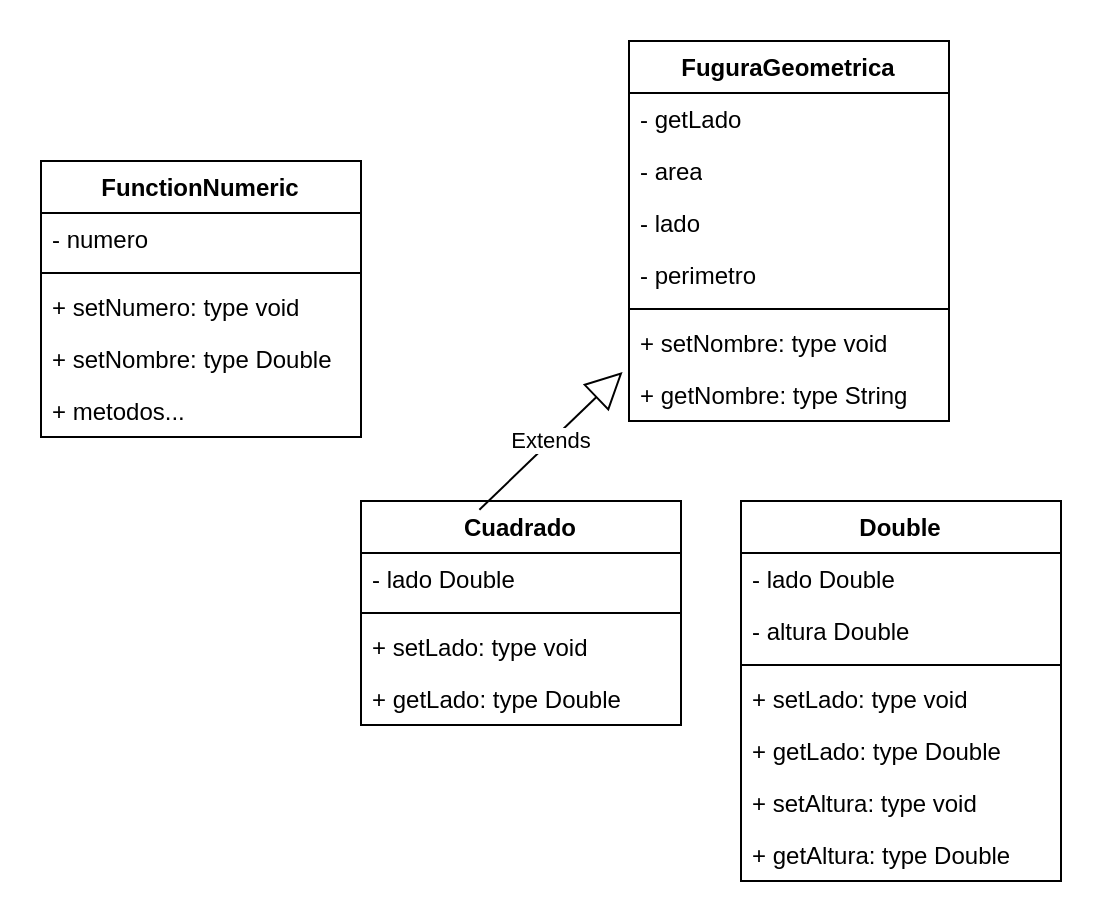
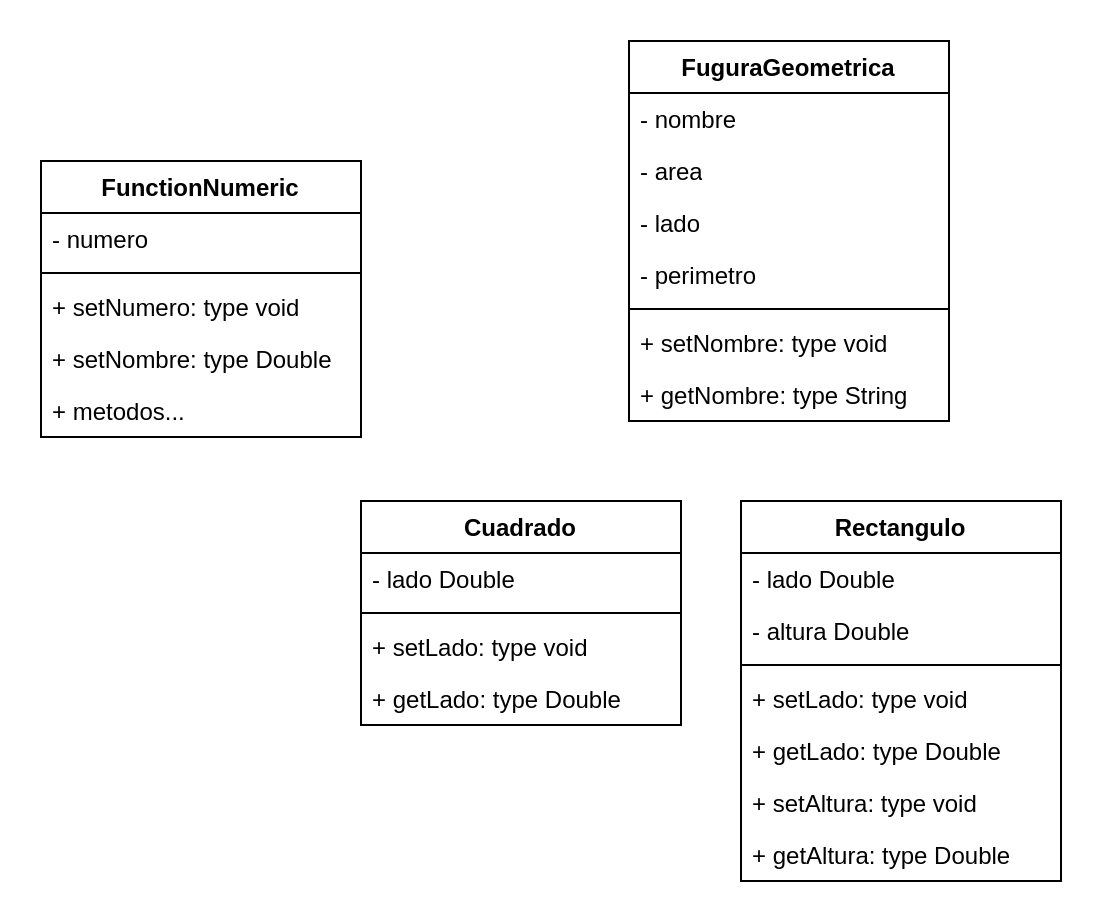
(698, 121) -> (692, 121)
(538, 453) -> none
(901, 529) -> (901, 529)
